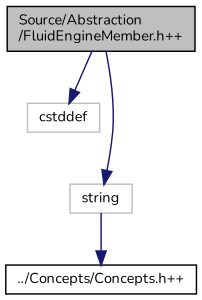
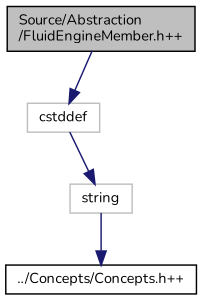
(113, 111) -> (79, 152)
